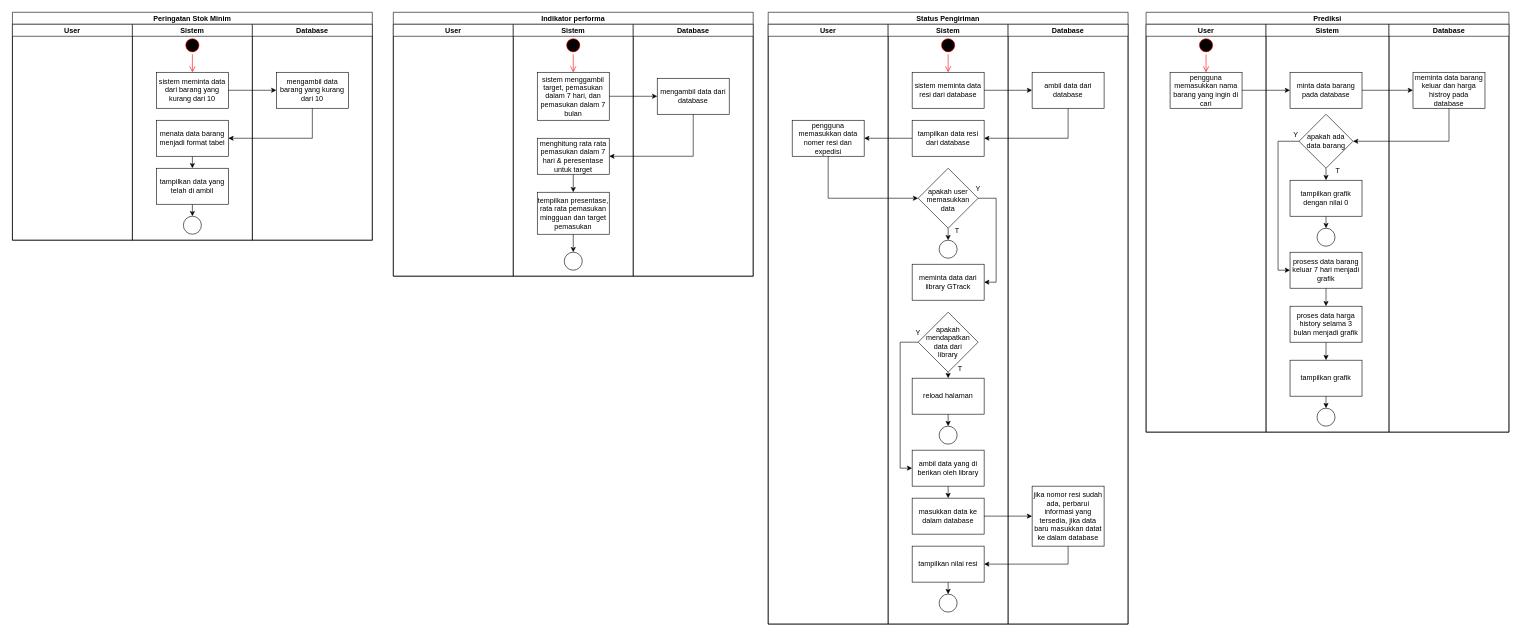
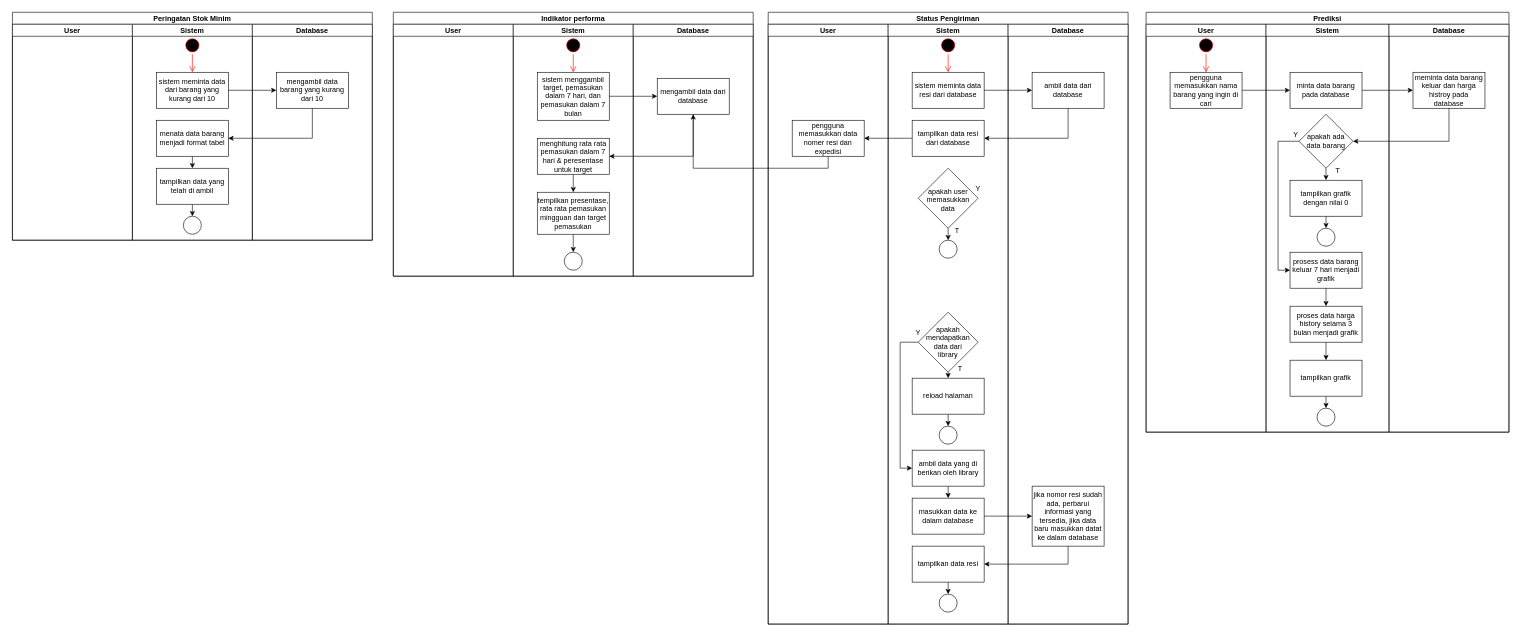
(912, 198) -> (757, 168)
(995, 198) -> none
(948, 282) -> none
(948, 564) -> (948, 564)
